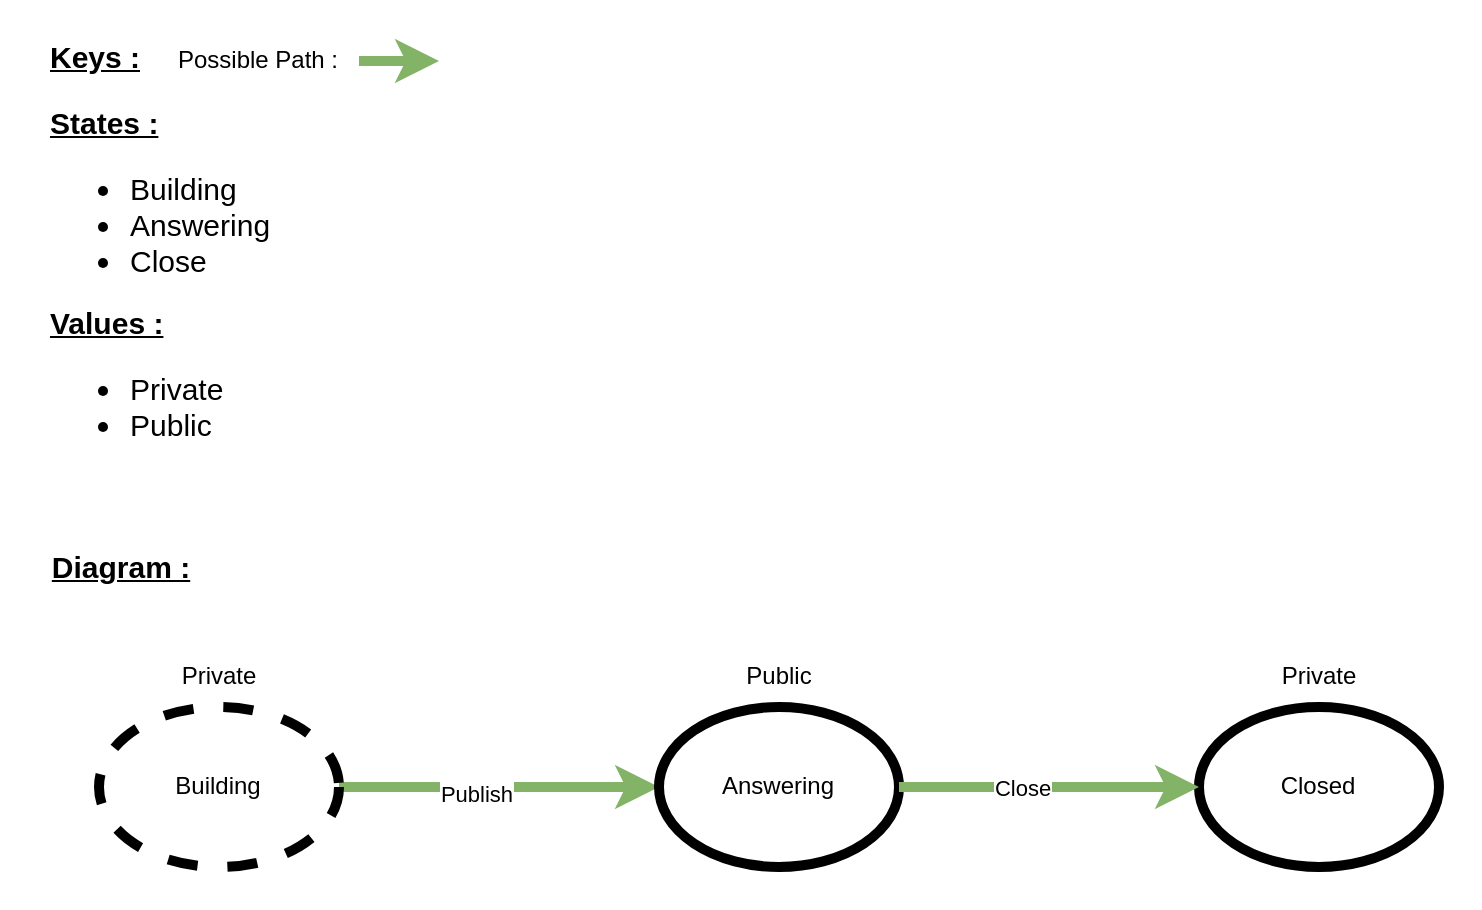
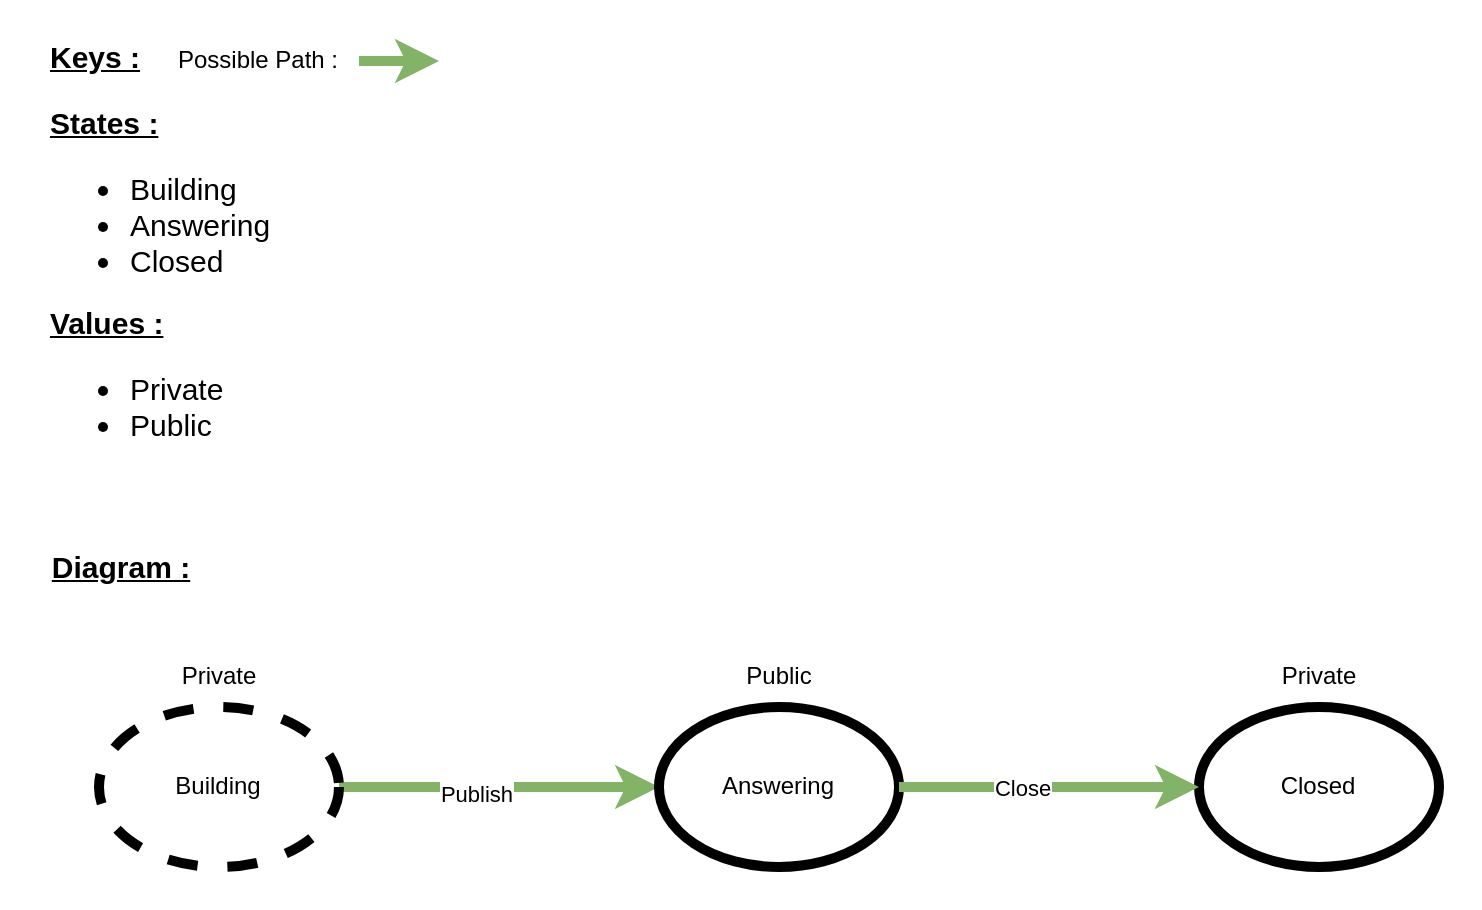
(108, 165) -> (108, 165)
